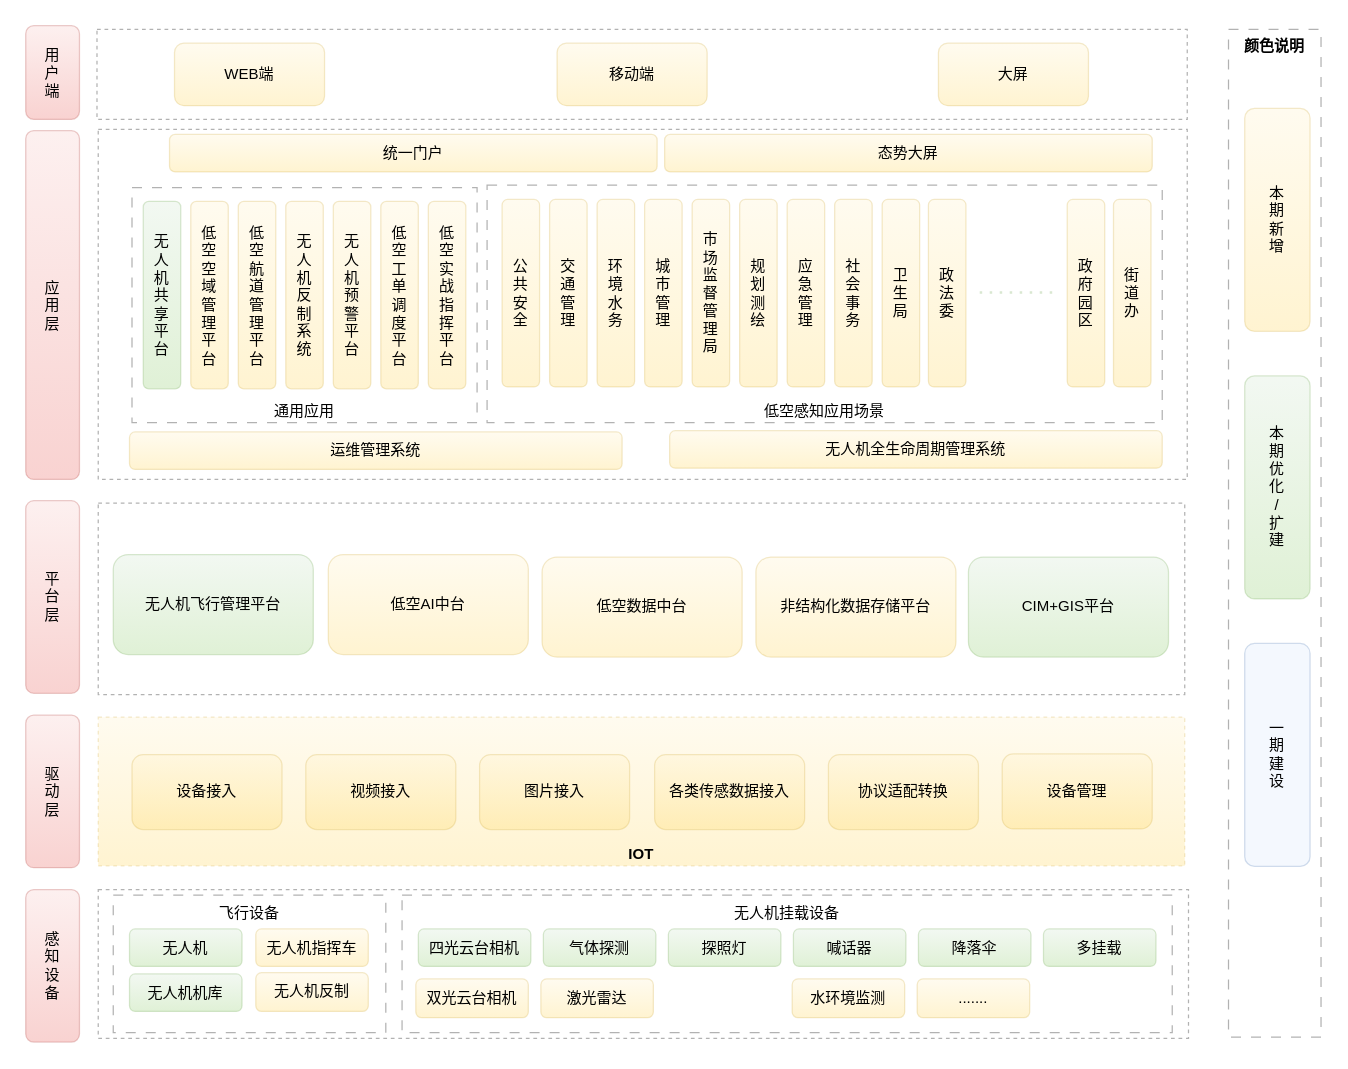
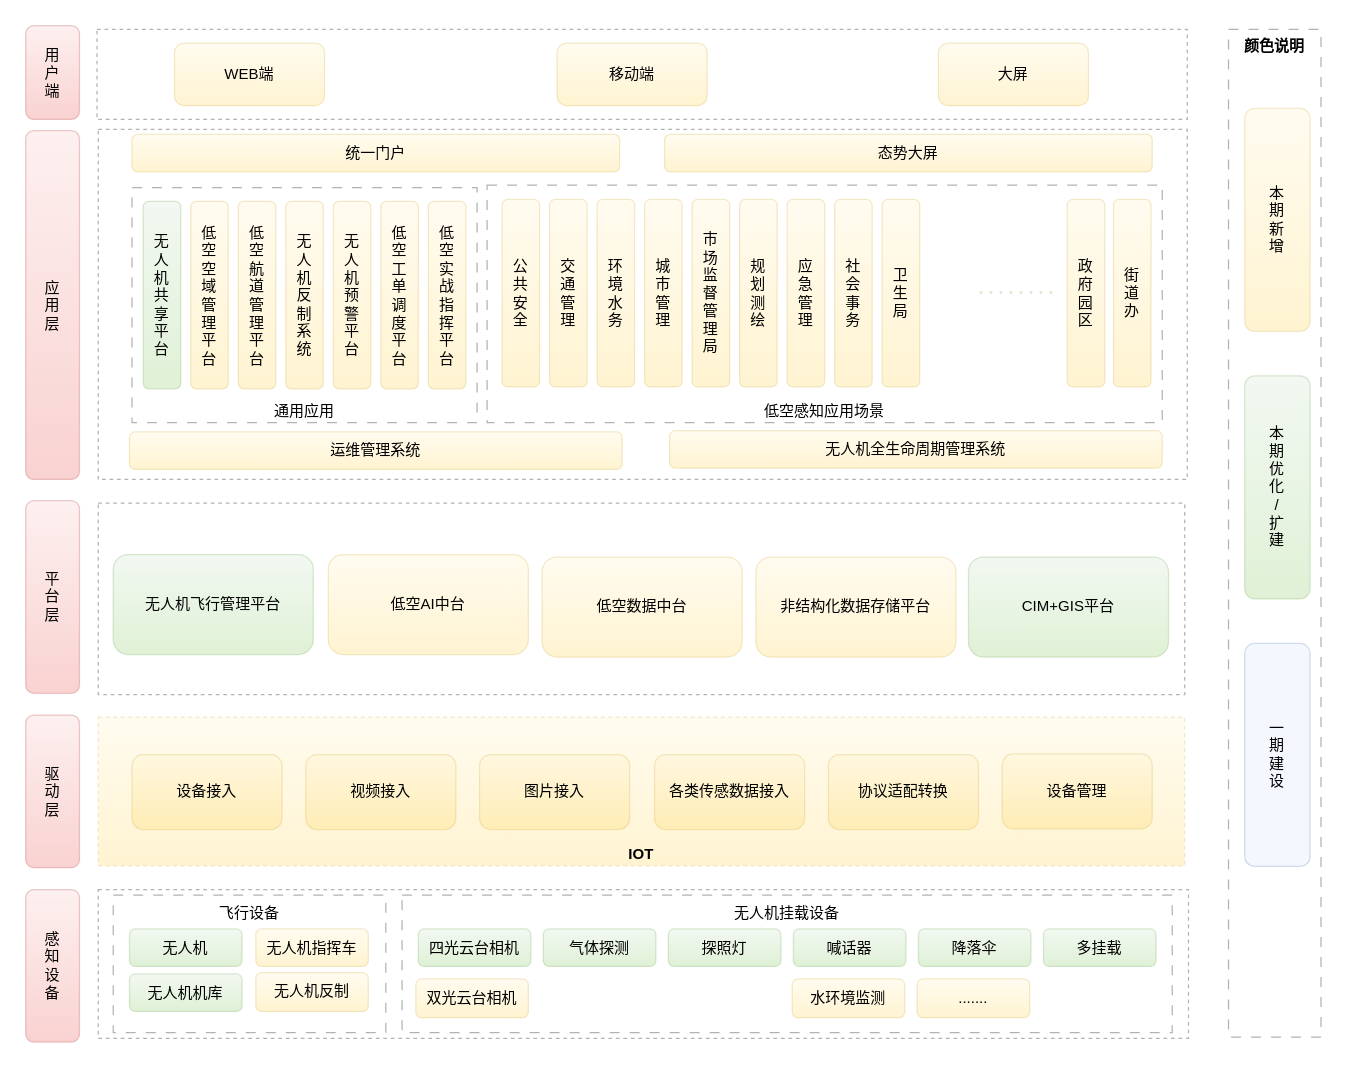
(413, 153) -> (376, 153)
(947, 293) -> none
(597, 998) -> none
